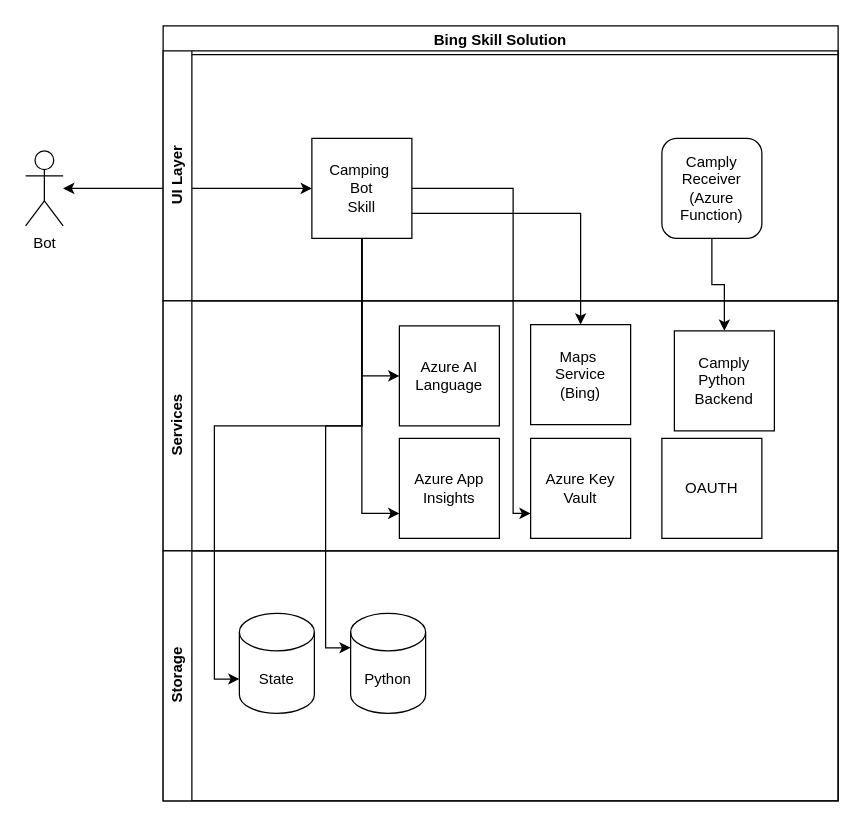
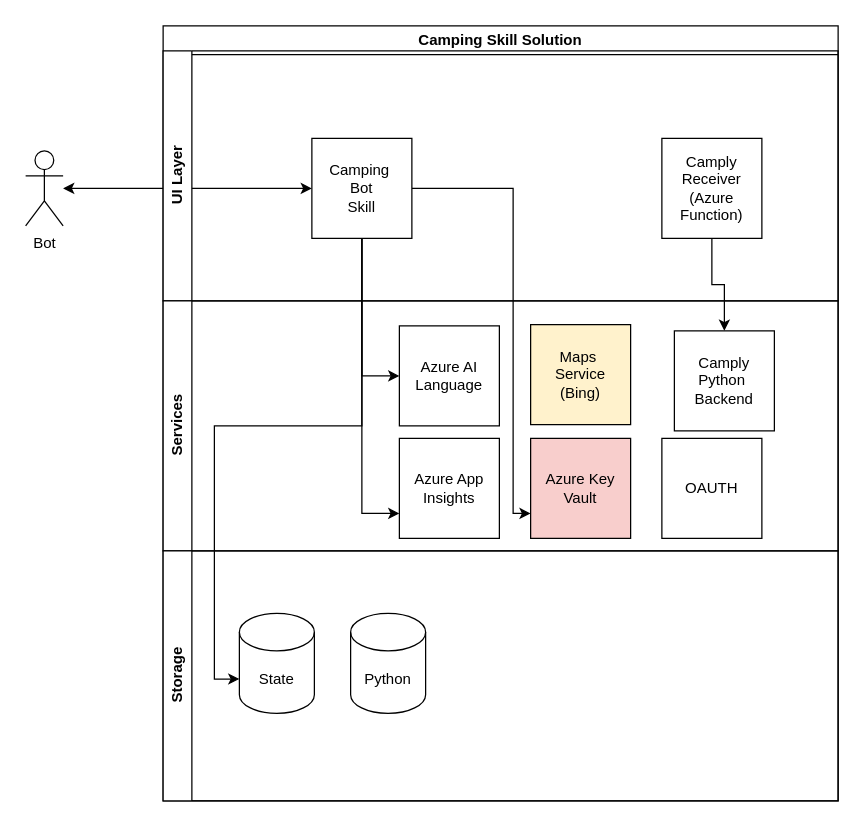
(501, 41) -> (501, 41)
(712, 188) -> (712, 188)
(547, 213) -> none
(581, 374) -> (581, 374)
(581, 488) -> (581, 488)
(326, 545) -> none
